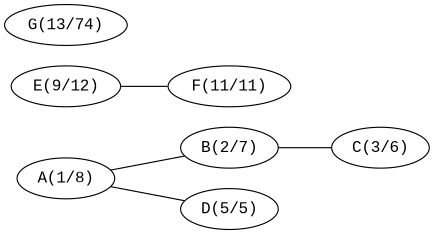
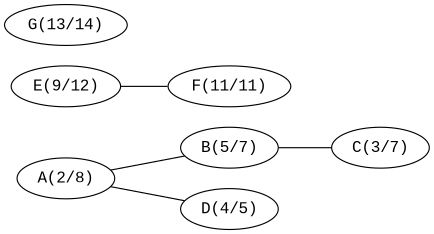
(66, 25) -> (66, 25)
(229, 148) -> (229, 148)
(380, 148) -> (380, 148)
(66, 178) -> (66, 178)
(229, 209) -> (229, 209)
